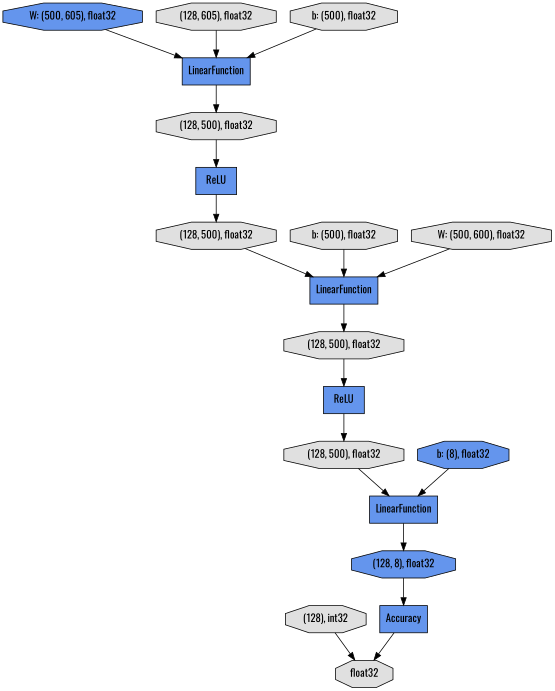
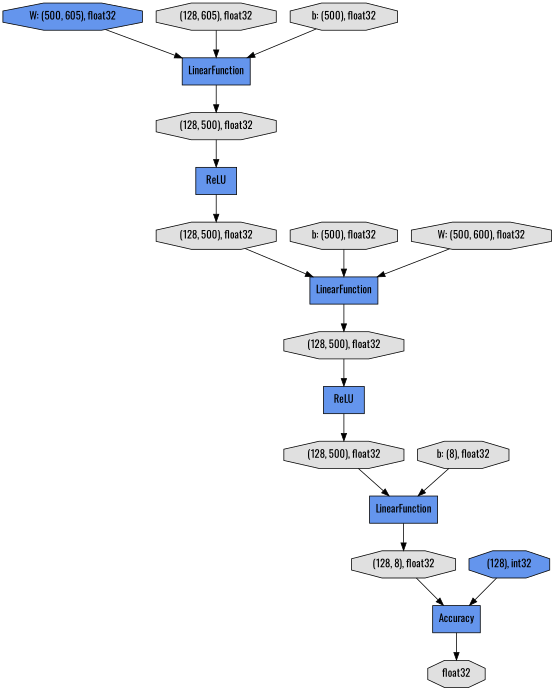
(463, 455) -> (463, 455)
(404, 564) -> (404, 564)
(326, 619) -> (509, 564)
(343, 643) -> (486, 589)
